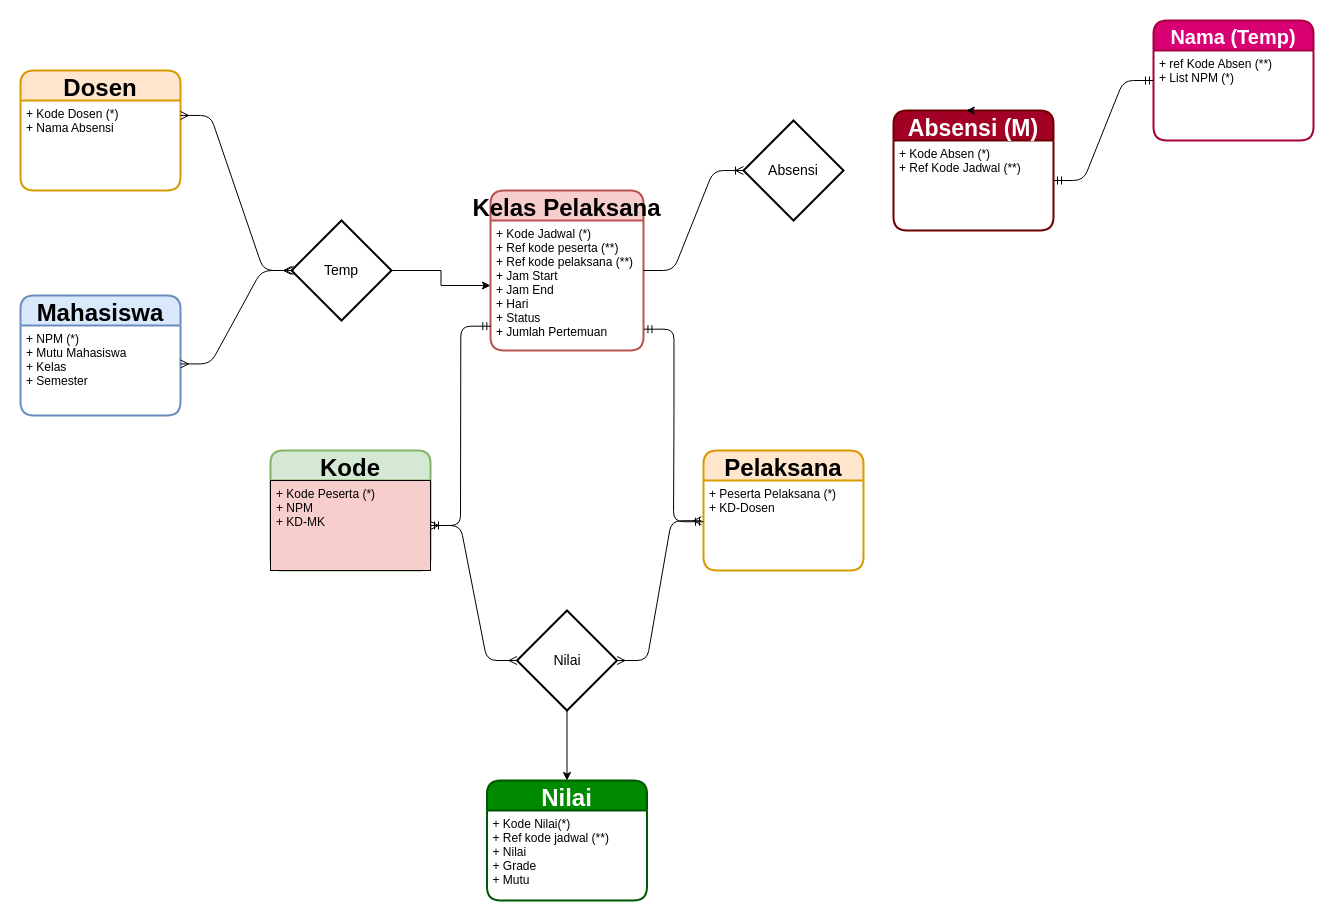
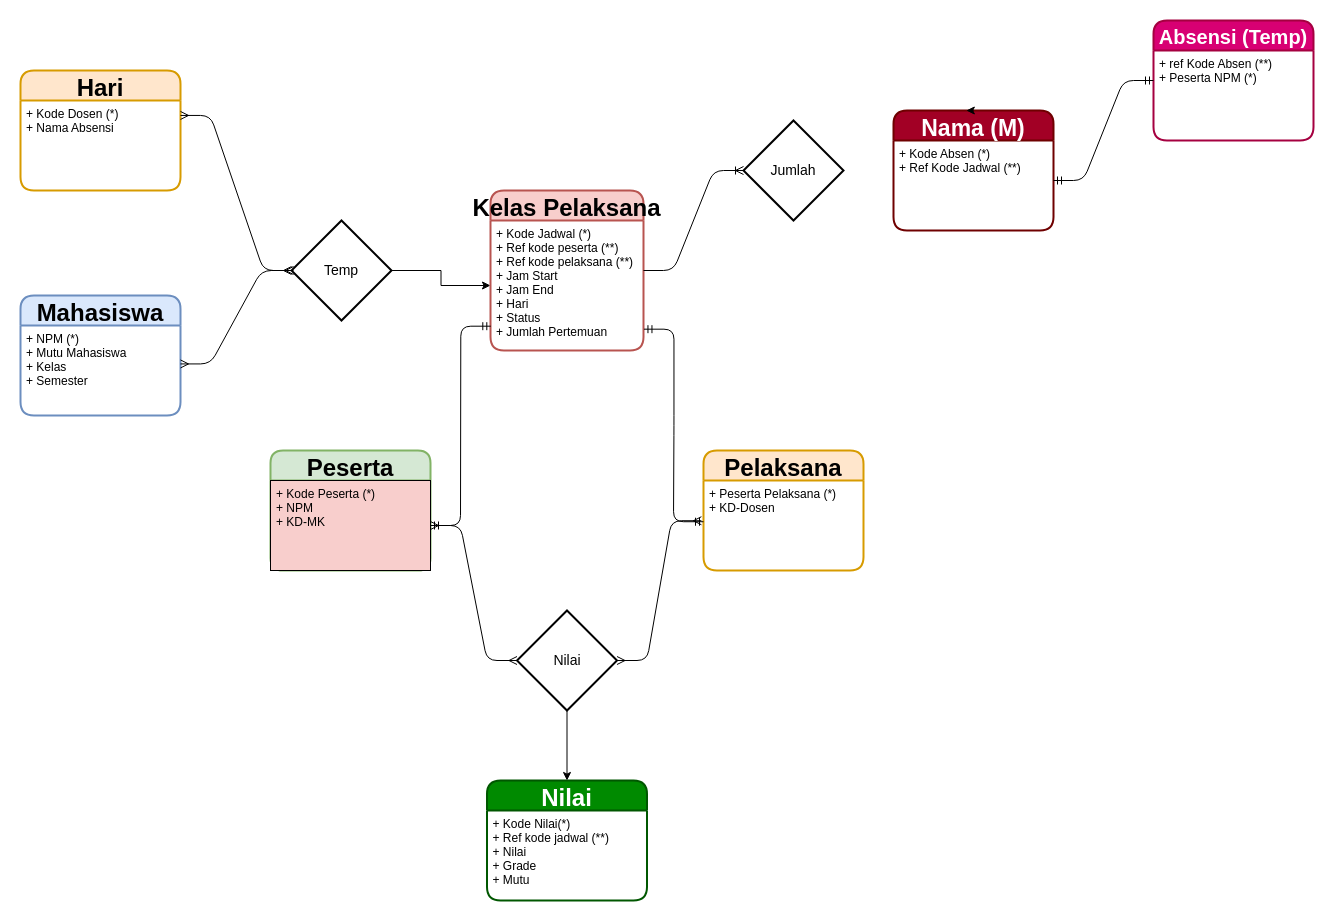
(1233, 37) -> (1233, 37)
(1223, 64) -> (1223, 64)
(100, 88) -> (100, 88)
(973, 128) -> (973, 128)
(794, 171) -> (794, 171)
(350, 468) -> (350, 468)
